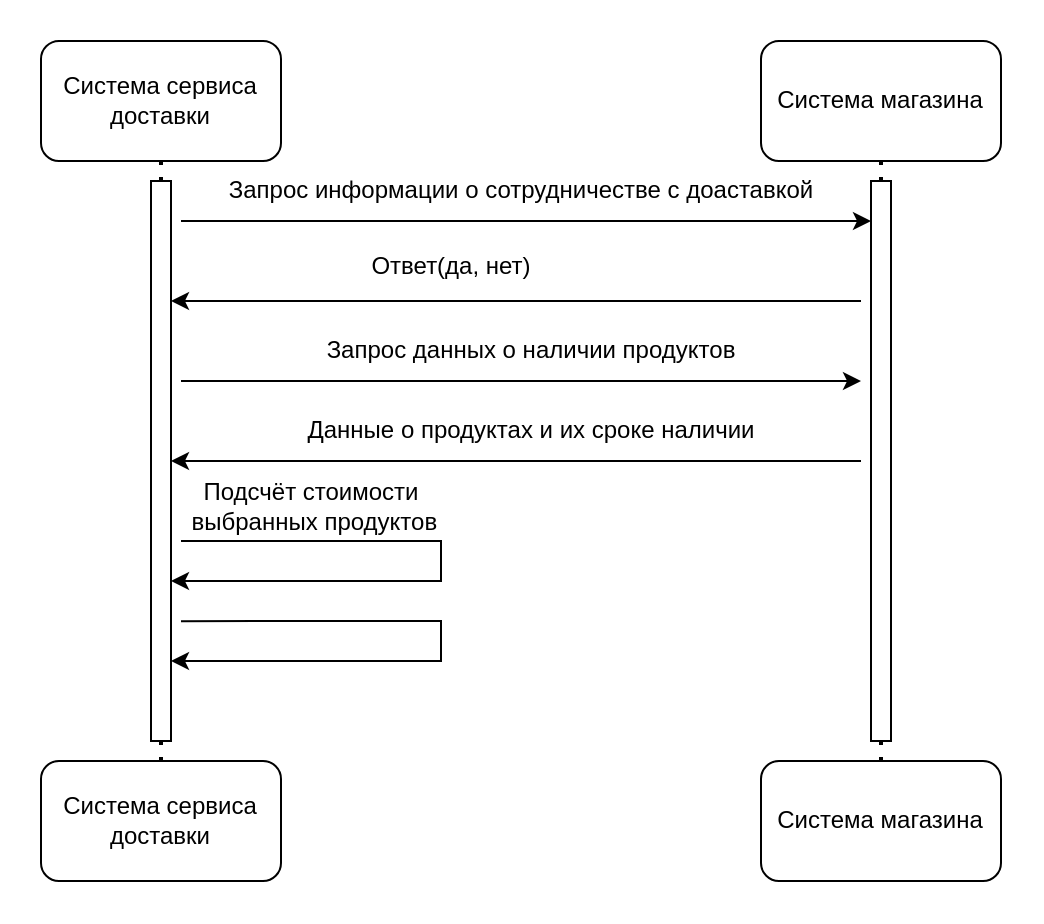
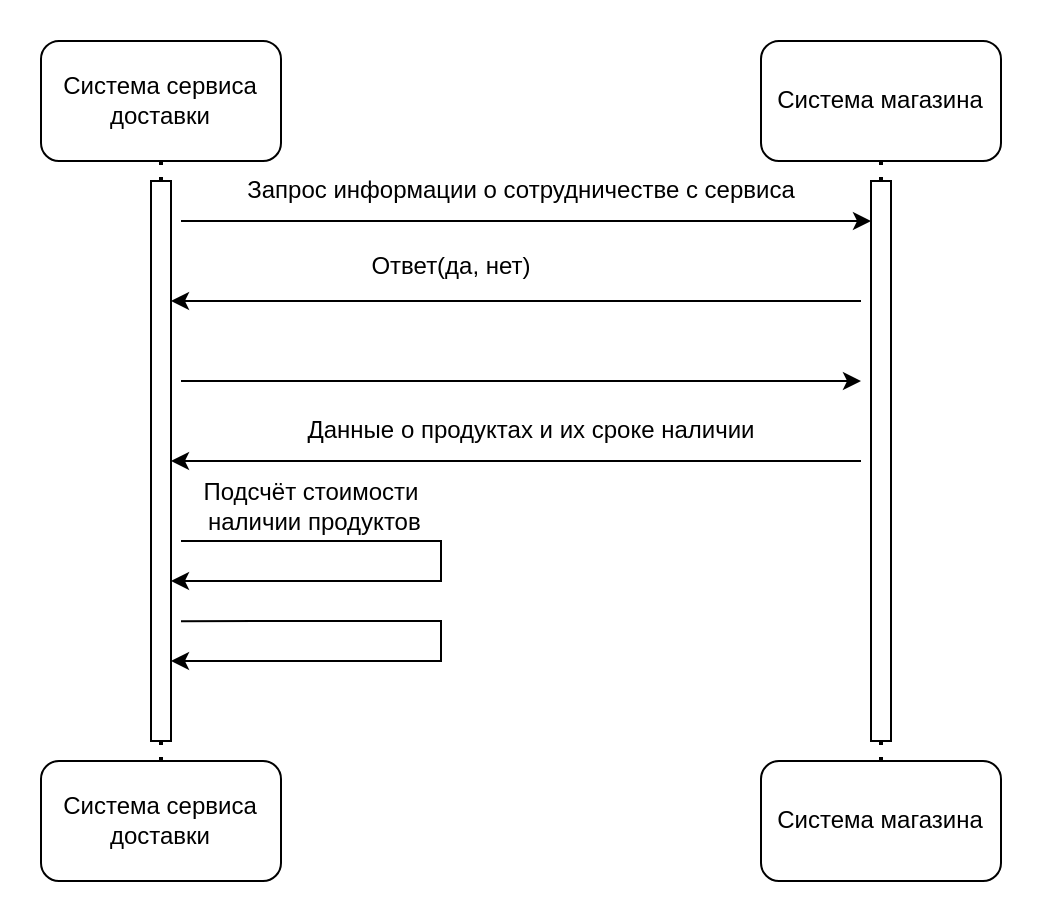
(522, 191) -> (522, 191)
(531, 351) -> none
(312, 507) -> (312, 507)
